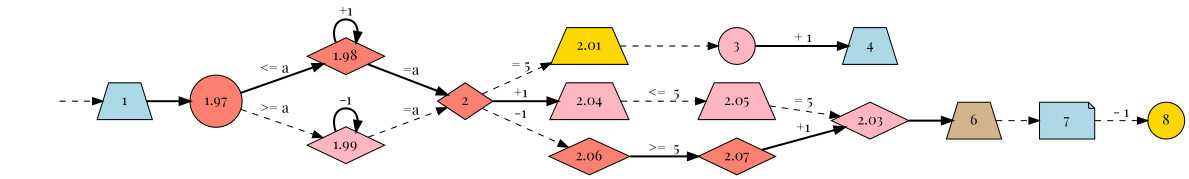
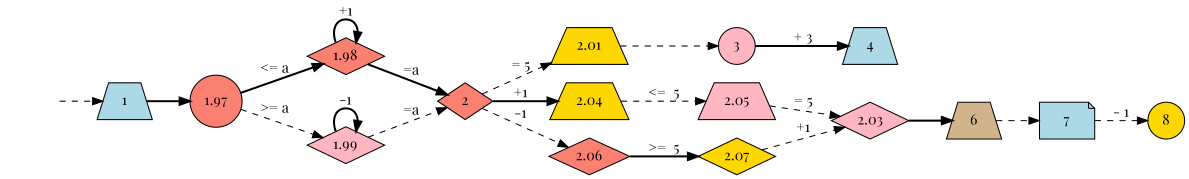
(803, 38) -> (803, 38)
(589, 101) -> (589, 101)
(798, 140) -> (798, 140)
(737, 156) -> (737, 156)
